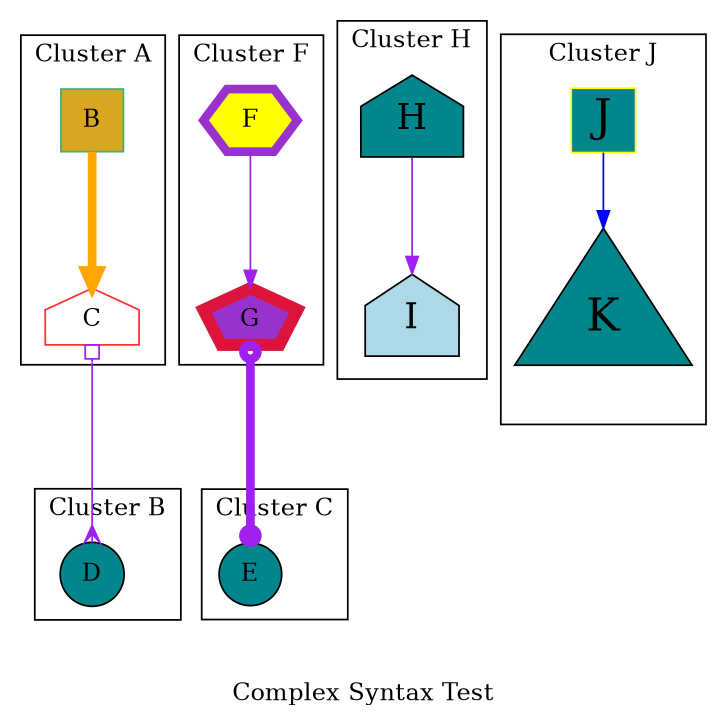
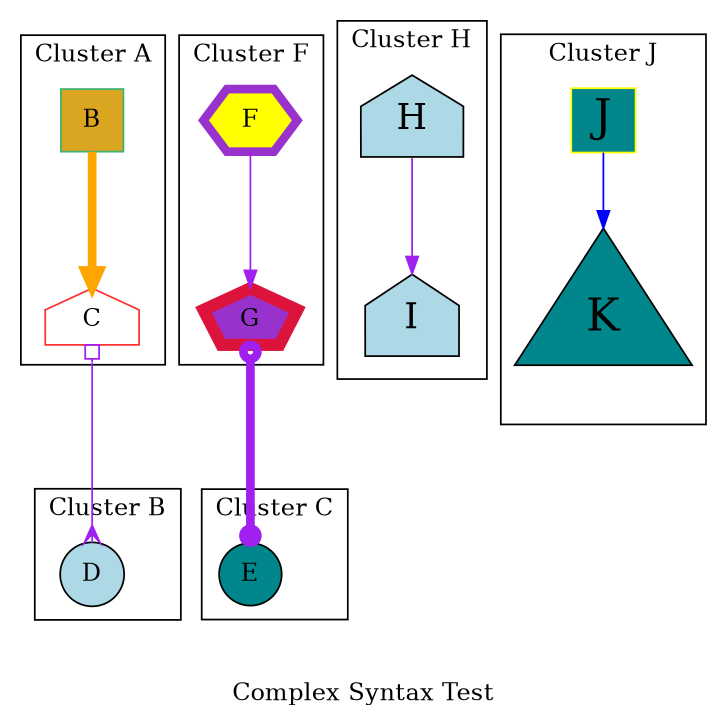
(412, 120) -> (412, 120)
(92, 574) -> (92, 574)
